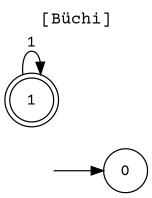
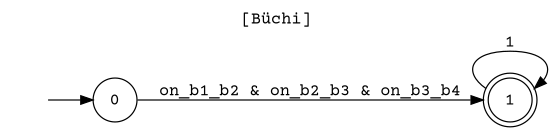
none -> (304, 100)
